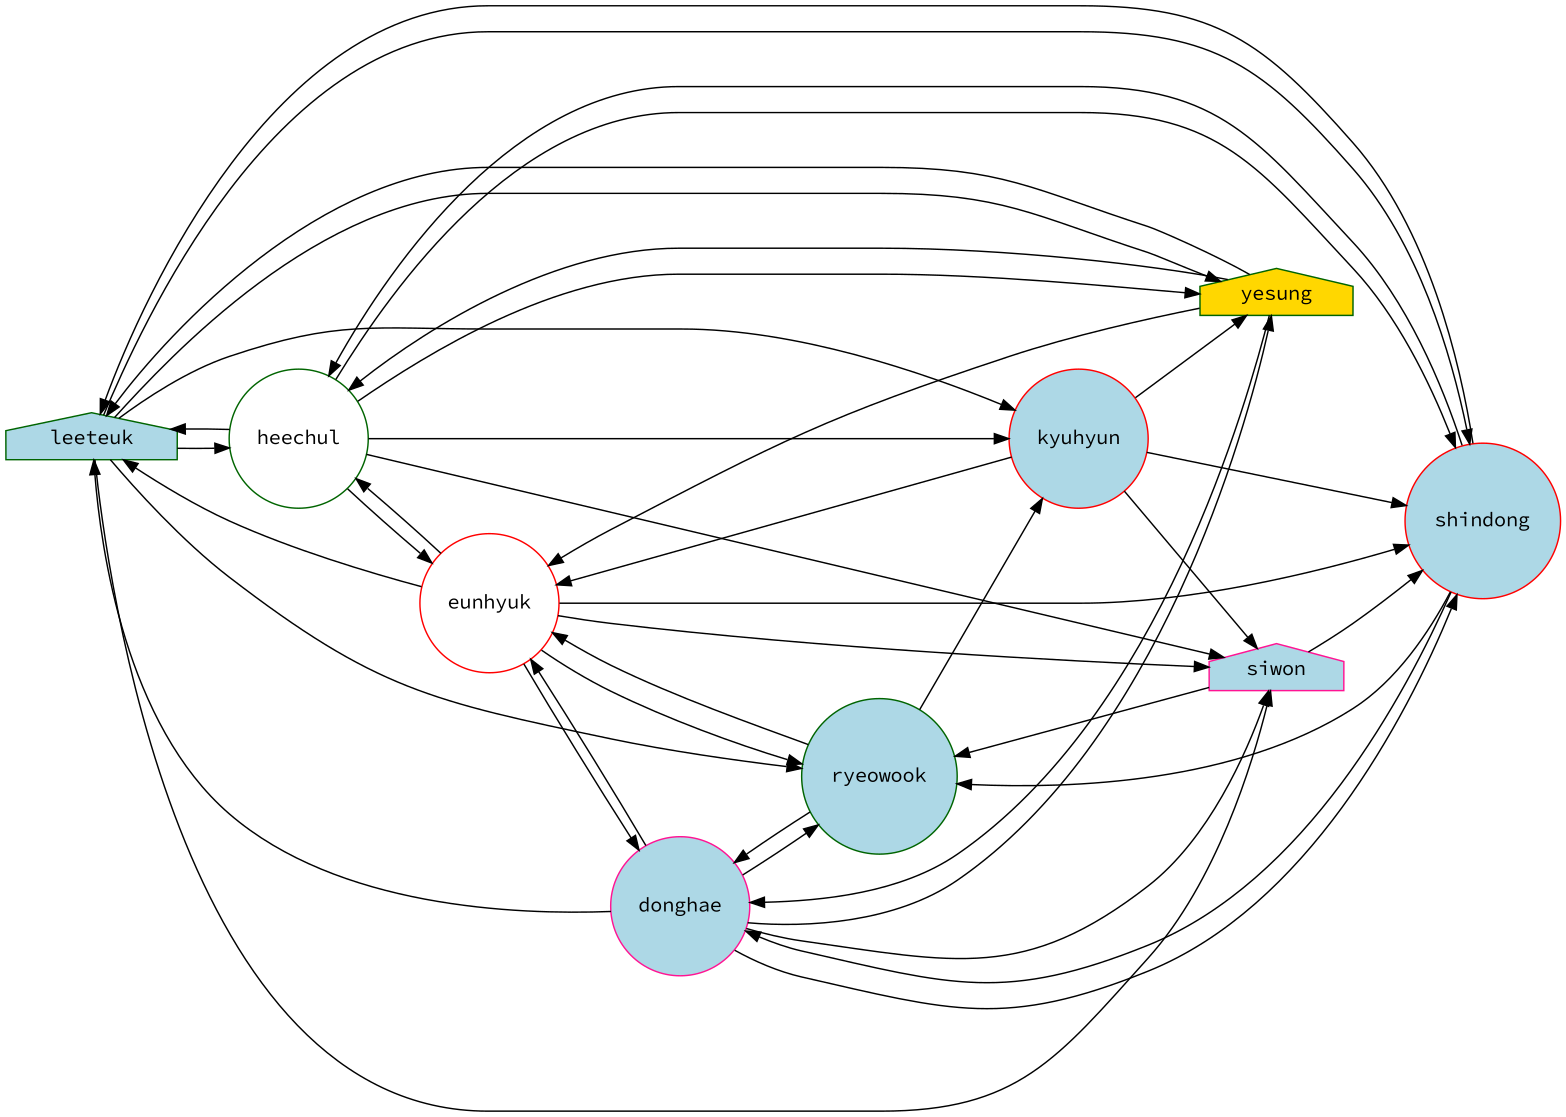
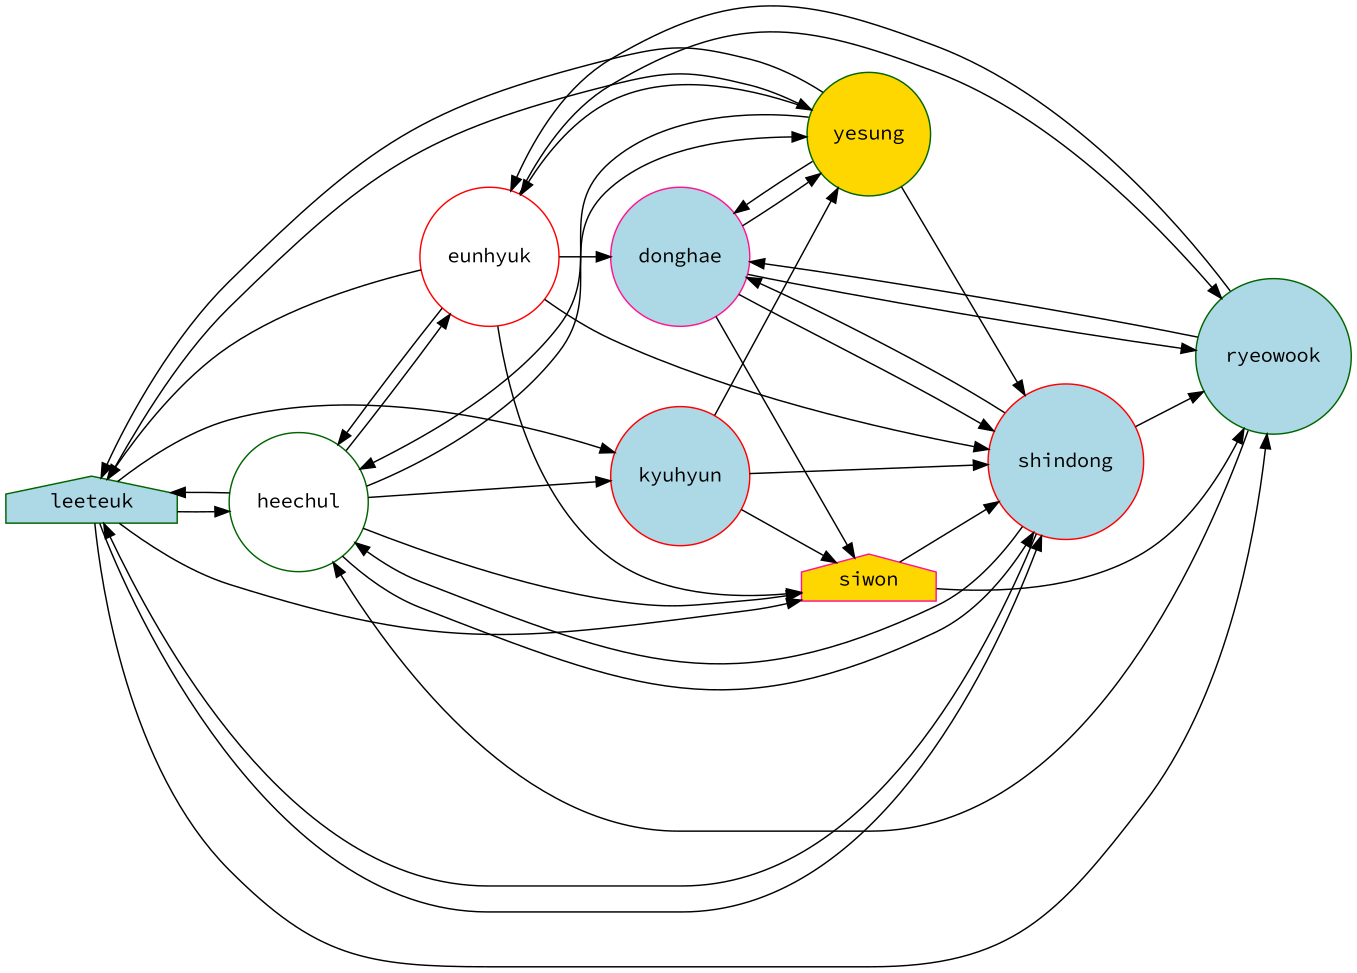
none -> (959, 285)
(1276, 294) -> (869, 134)
(791, 519) -> none
(974, 615) -> (846, 831)
(1276, 670) -> (869, 580)
(593, 758) -> none
(241, 822) -> none
